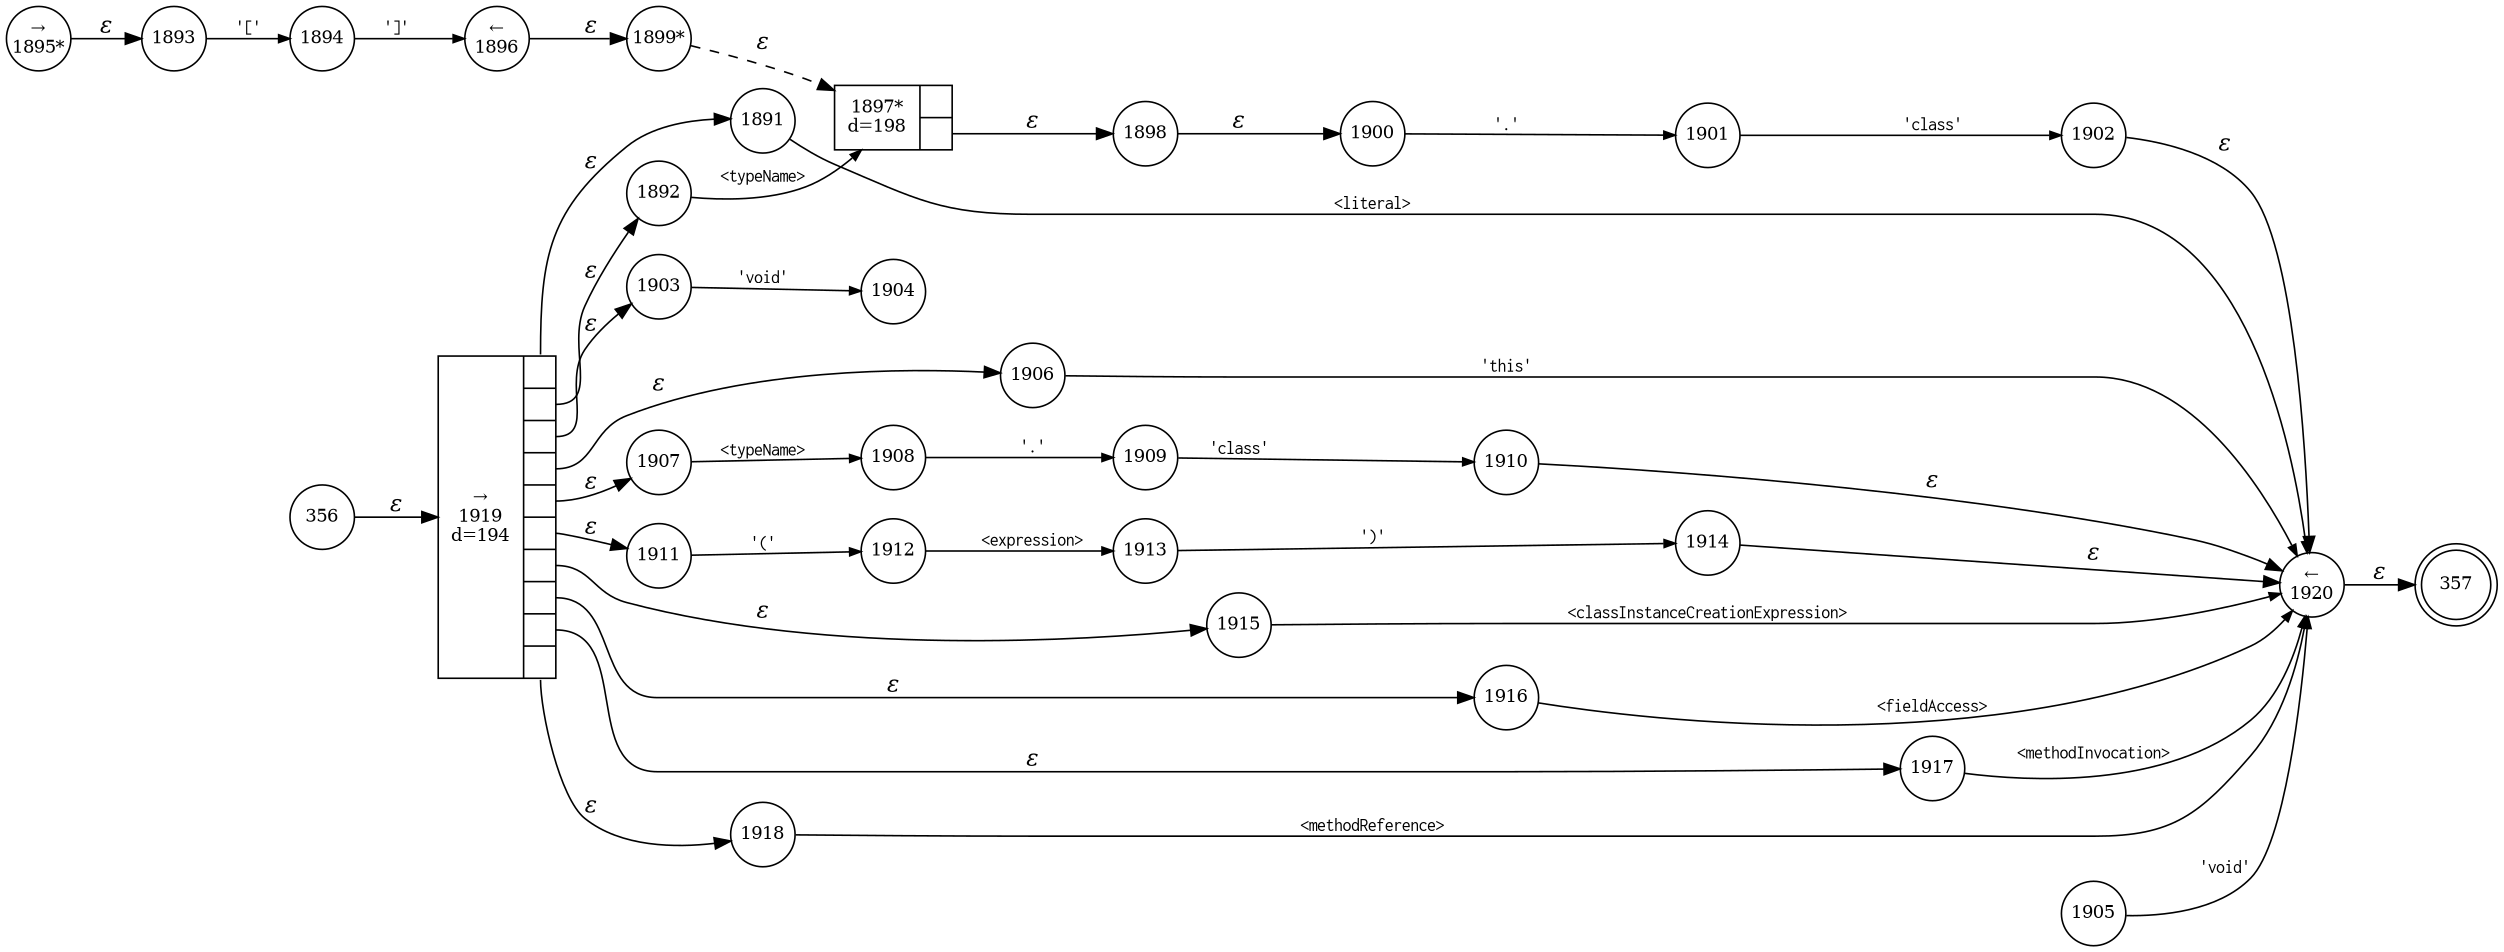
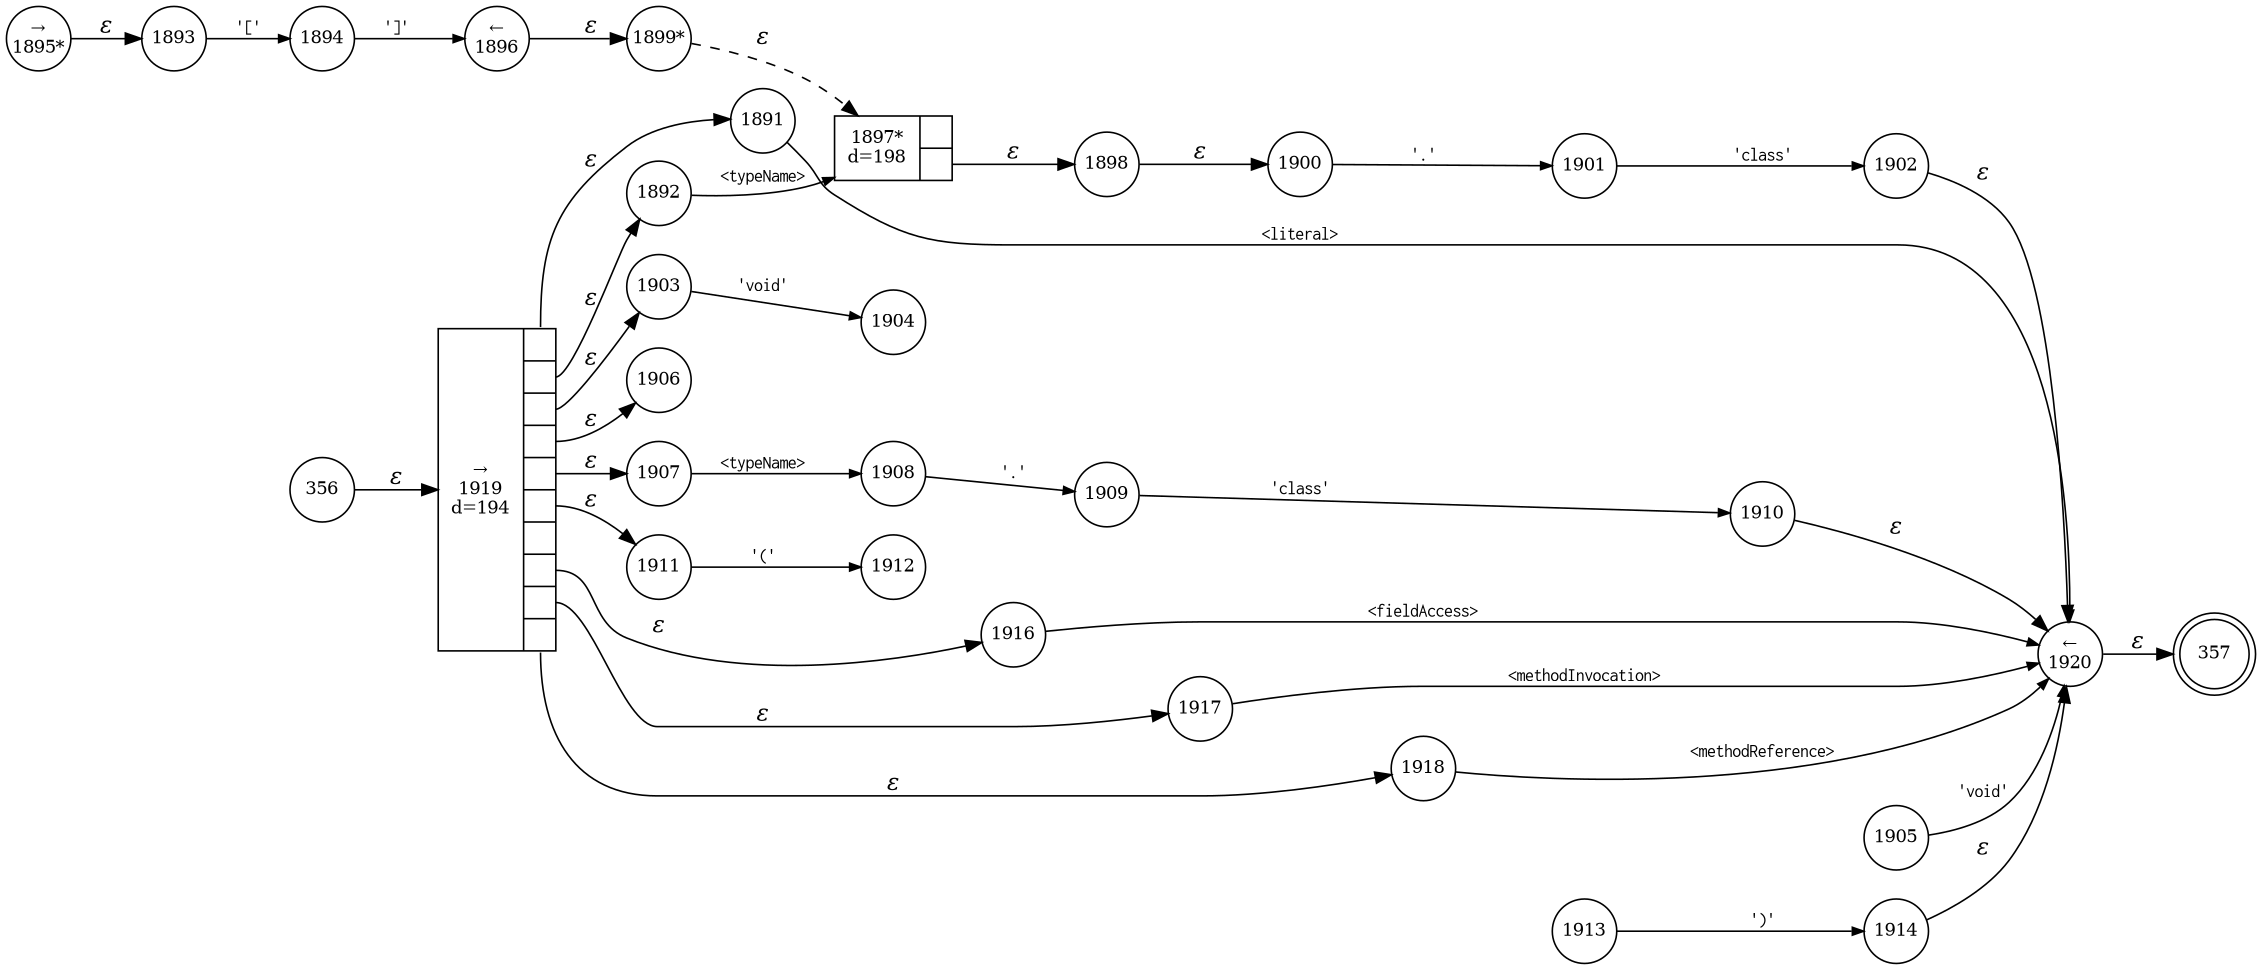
(1716, 377) -> none
(1014, 551) -> none
(1239, 625) -> none
